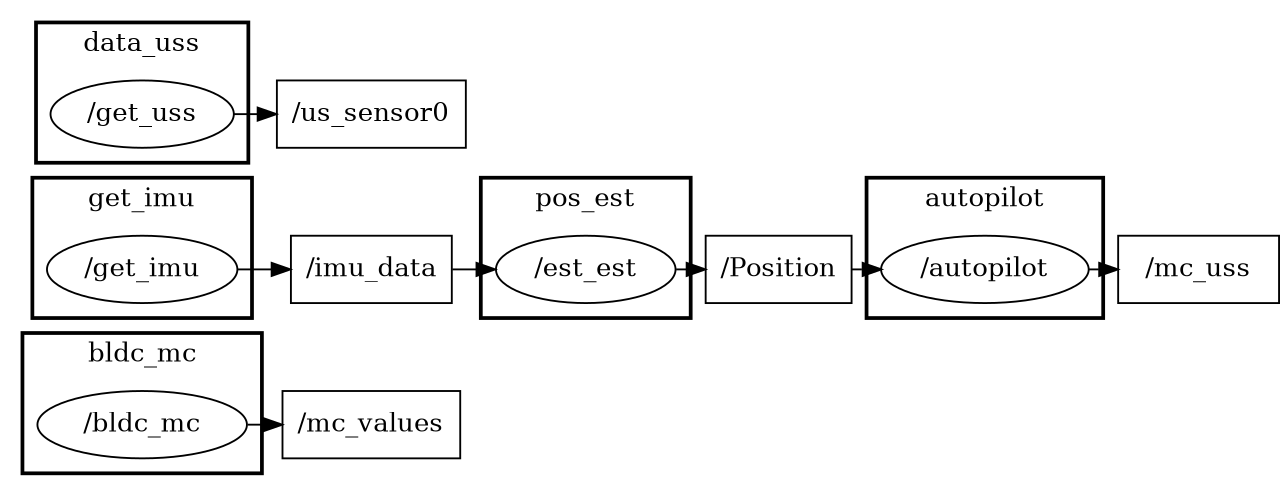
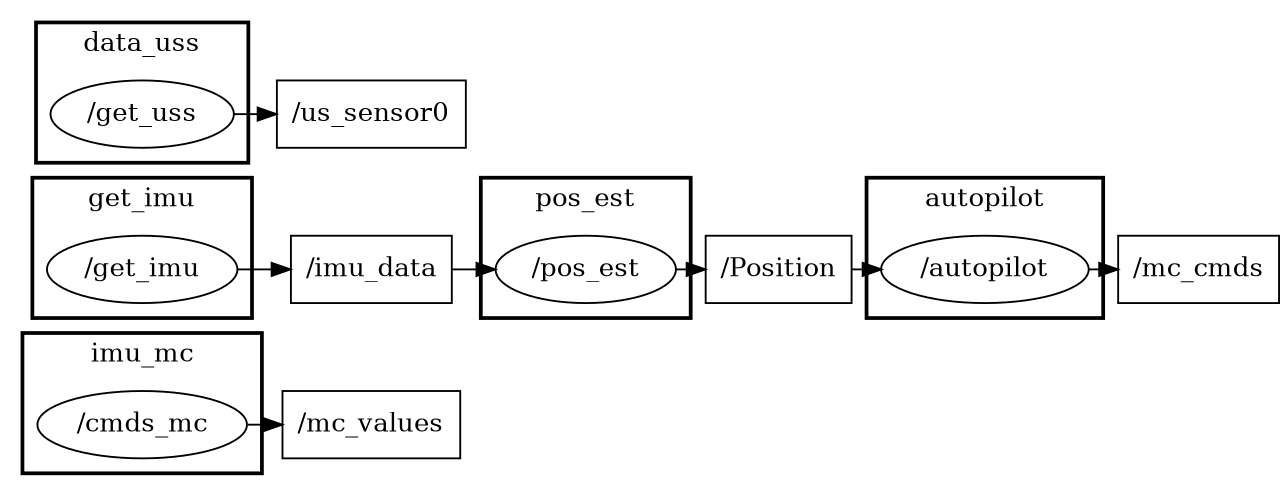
(586, 269) -> (586, 269)
(1199, 269) -> (1199, 269)
(142, 355) -> (142, 355)
(142, 425) -> (142, 425)
